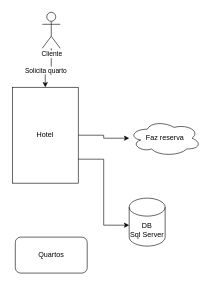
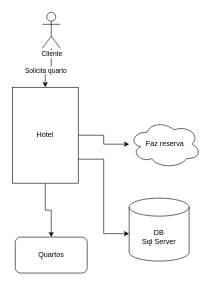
(165, 138) -> (165, 144)
none -> (45, 209)
(147, 222) -> (159, 230)
